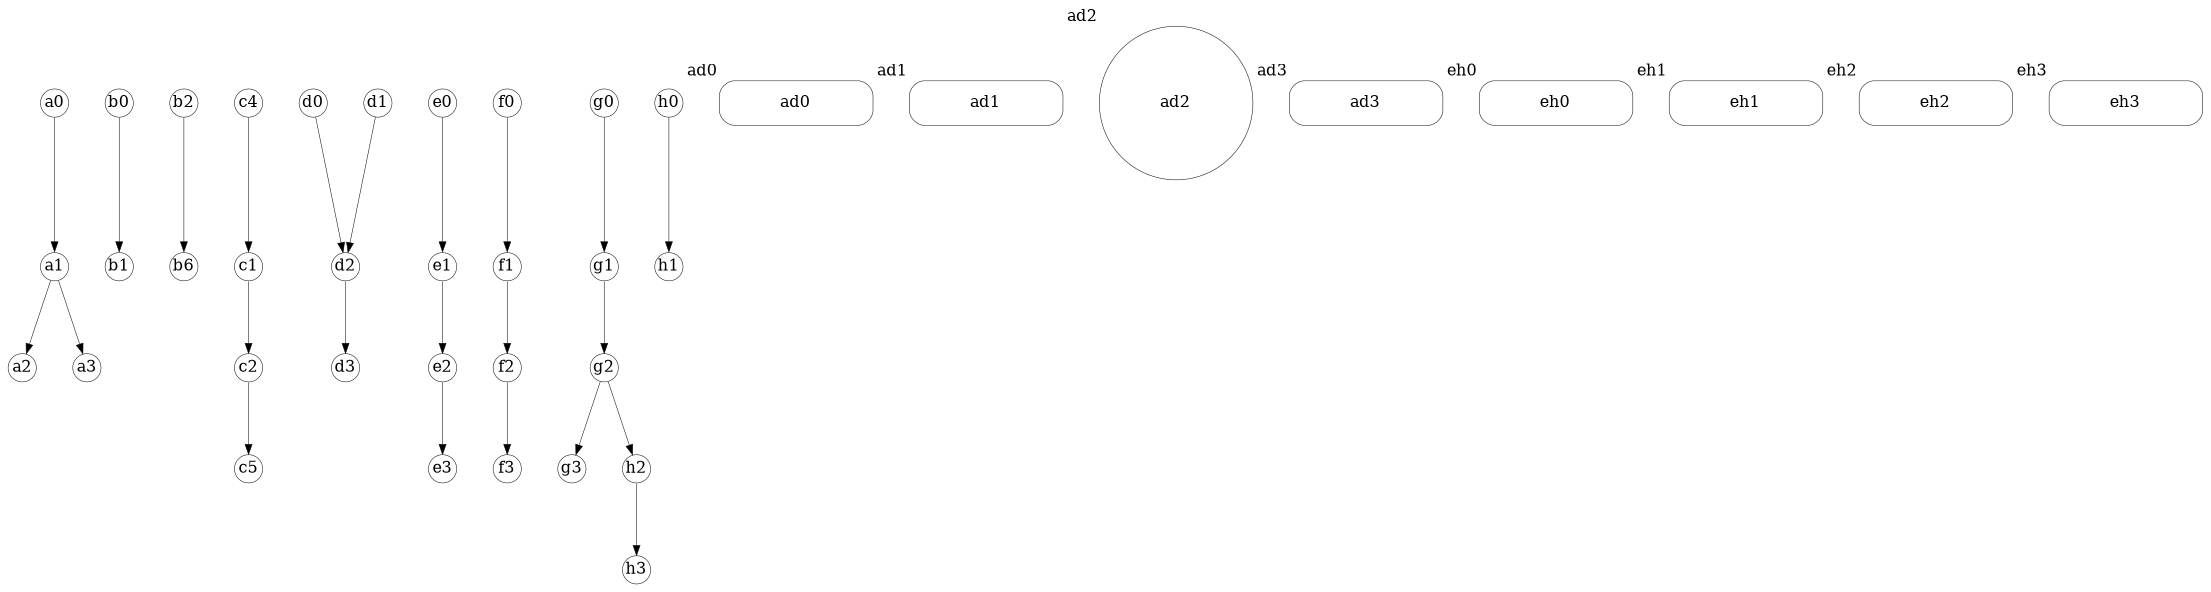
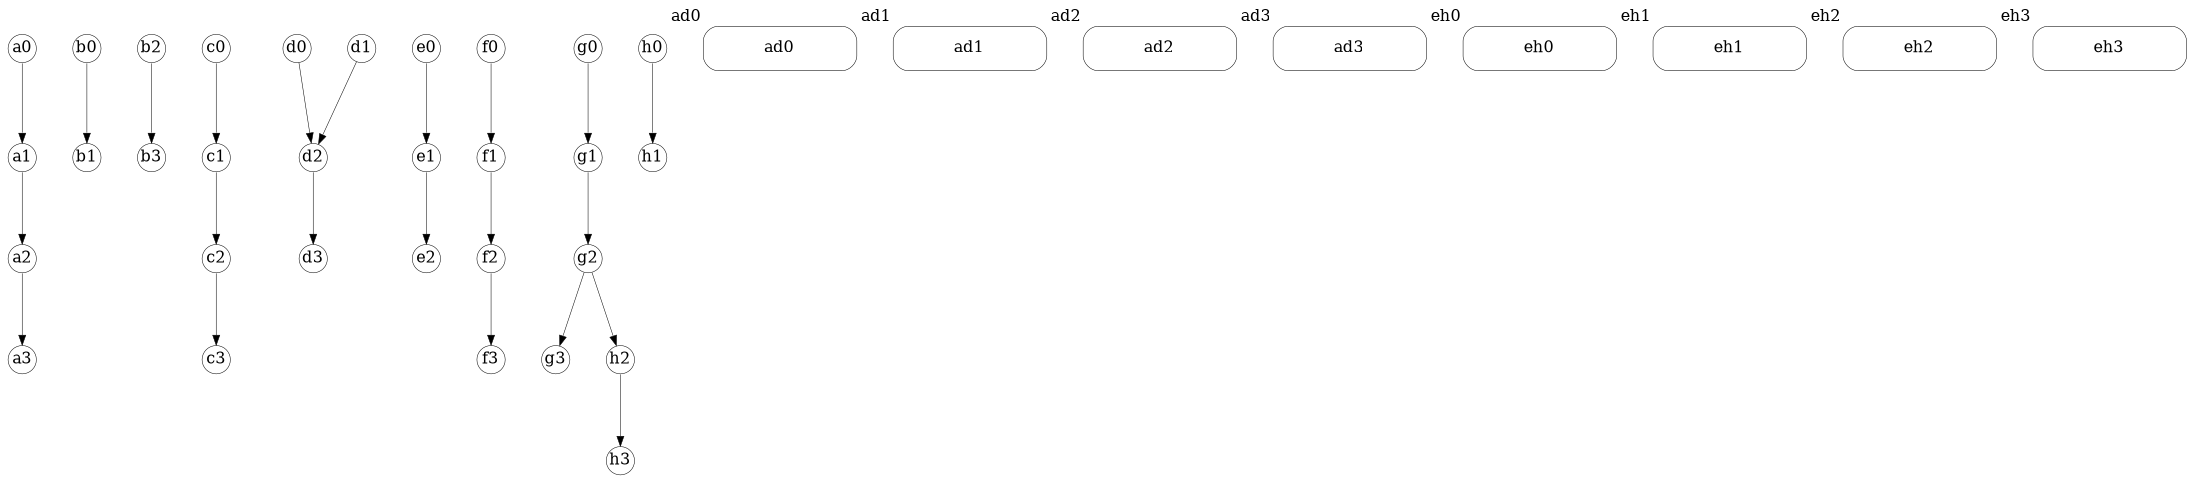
(249, 103) -> (216, 48)
(1176, 103) -> (1160, 48)
(184, 267) -> (152, 158)
(69, 312) -> (22, 304)
(249, 469) -> (216, 360)
(443, 469) -> none
